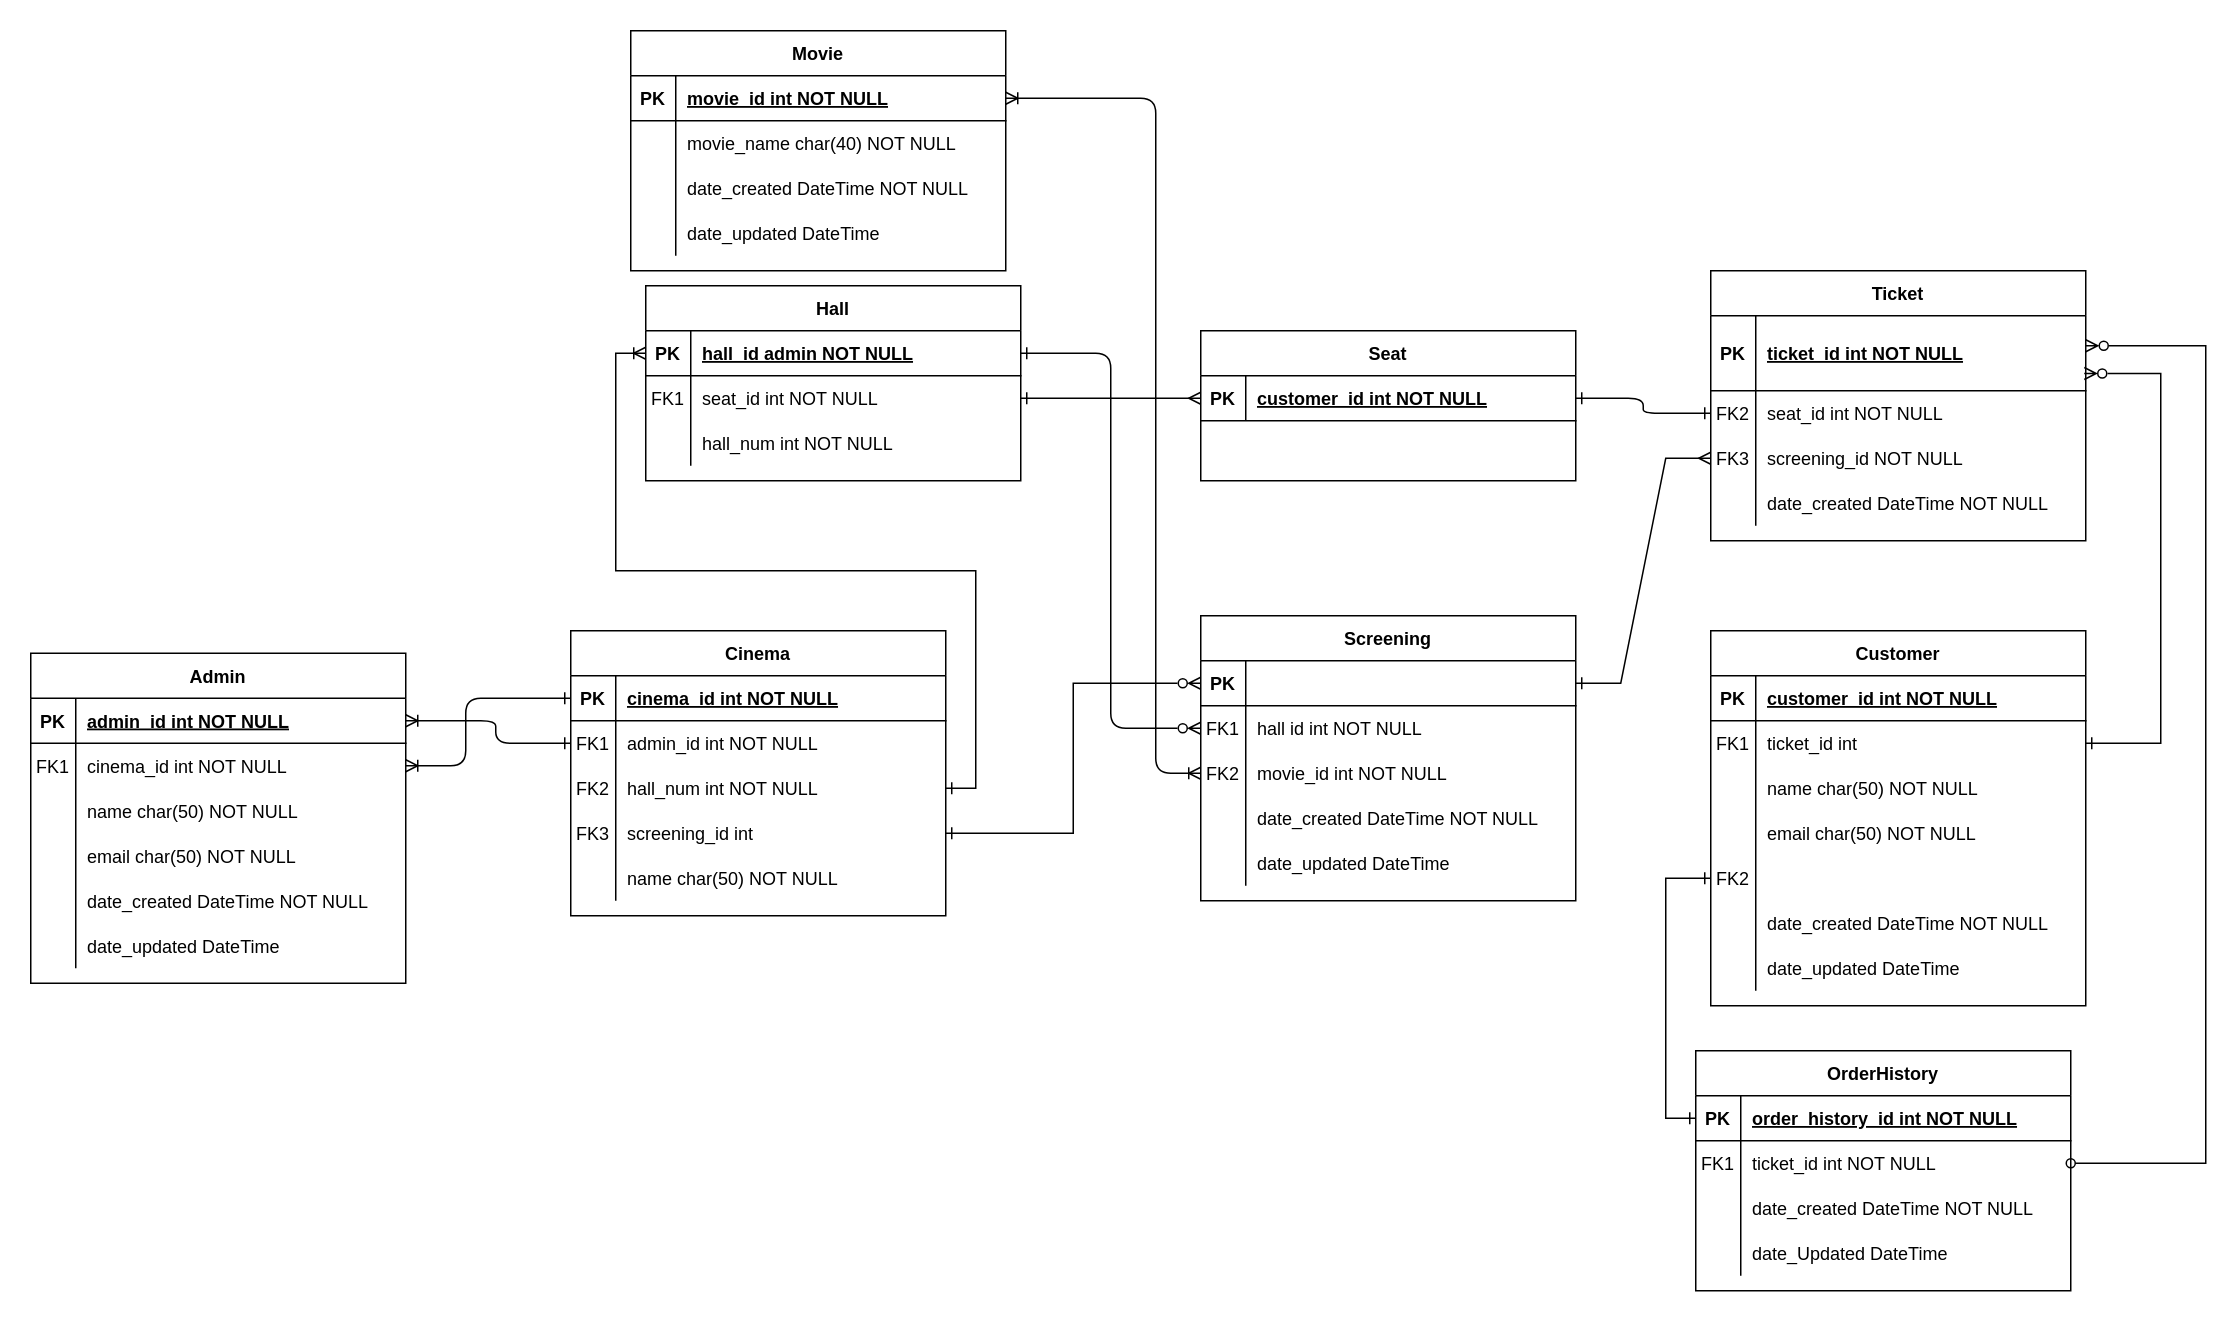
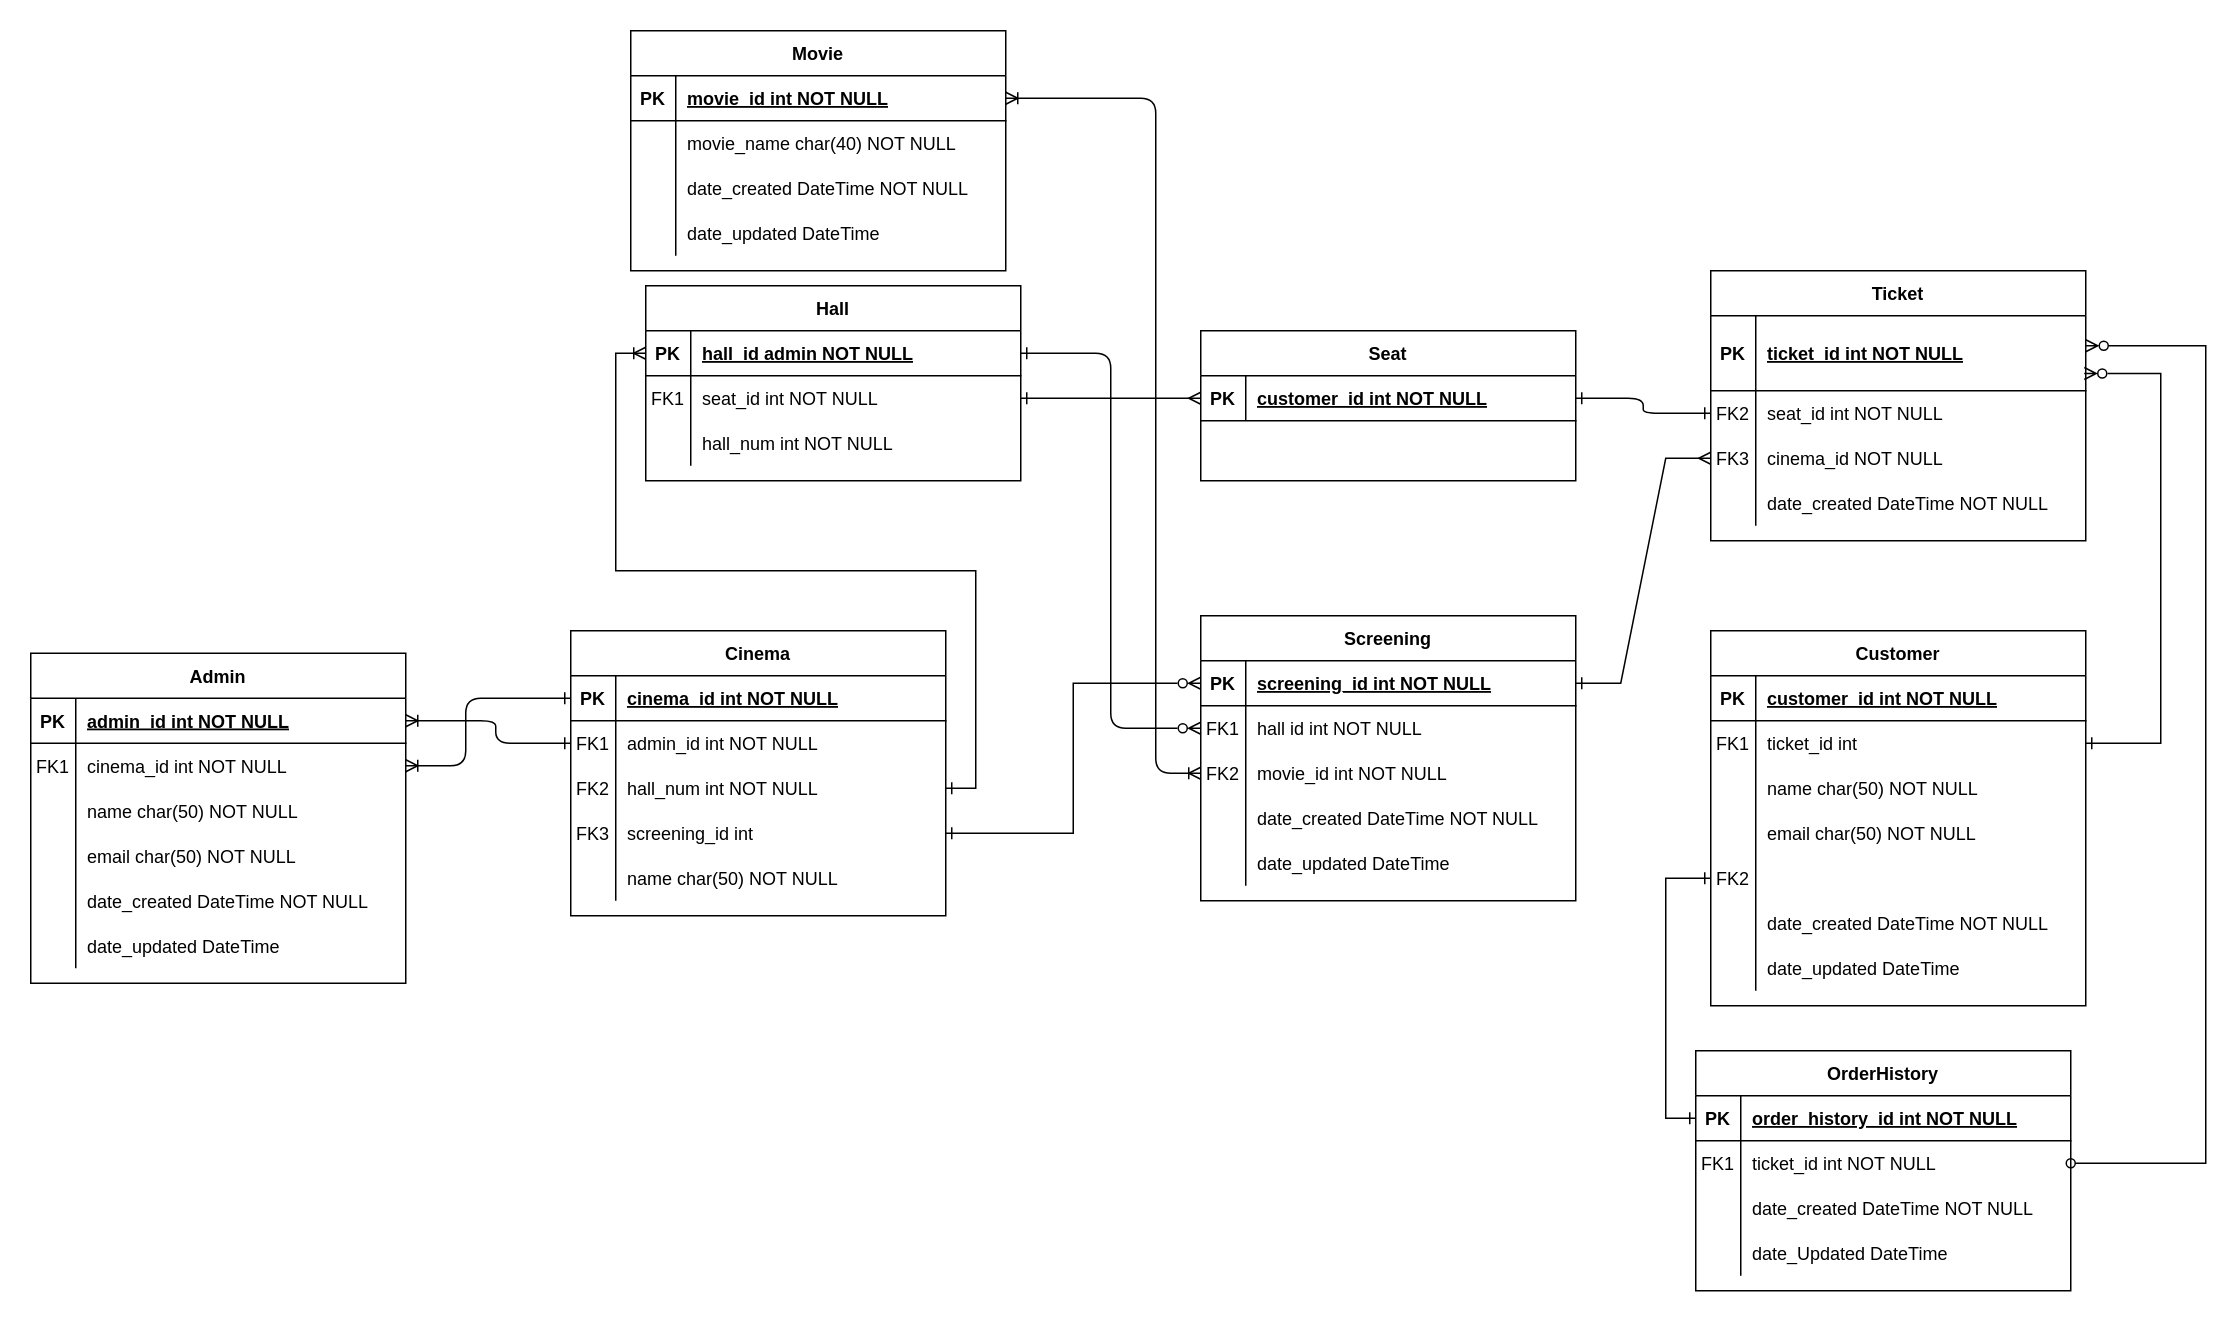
(1863, 459) -> (1848, 459)
none -> (1411, 683)
